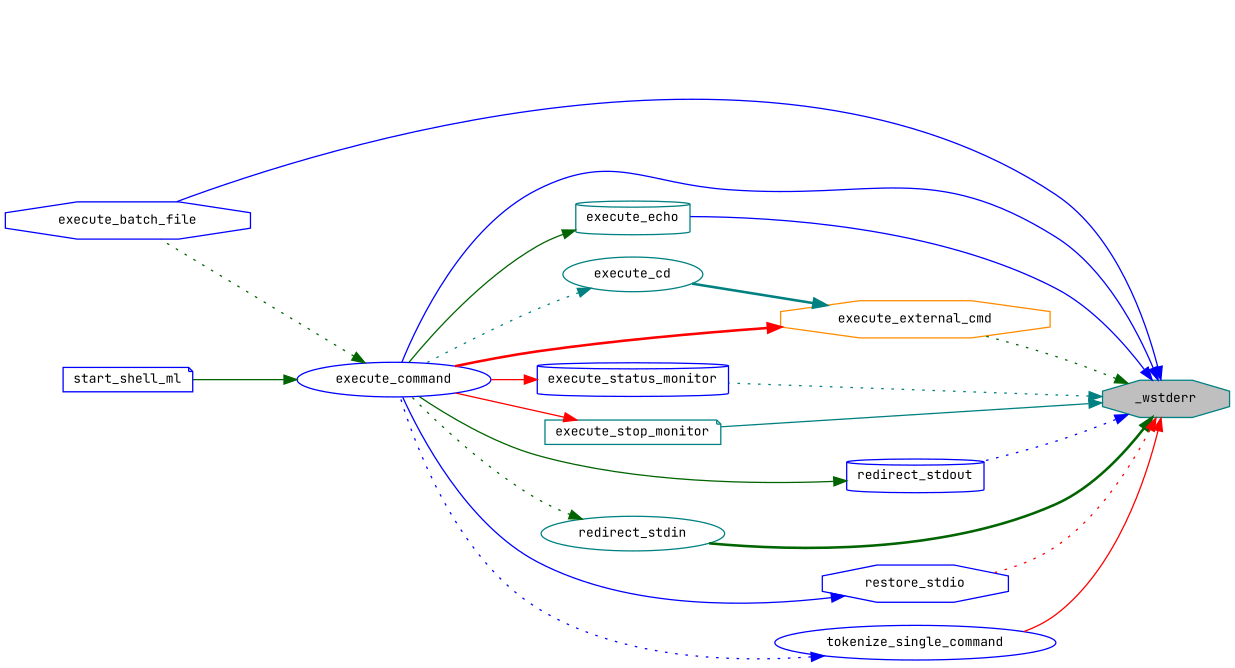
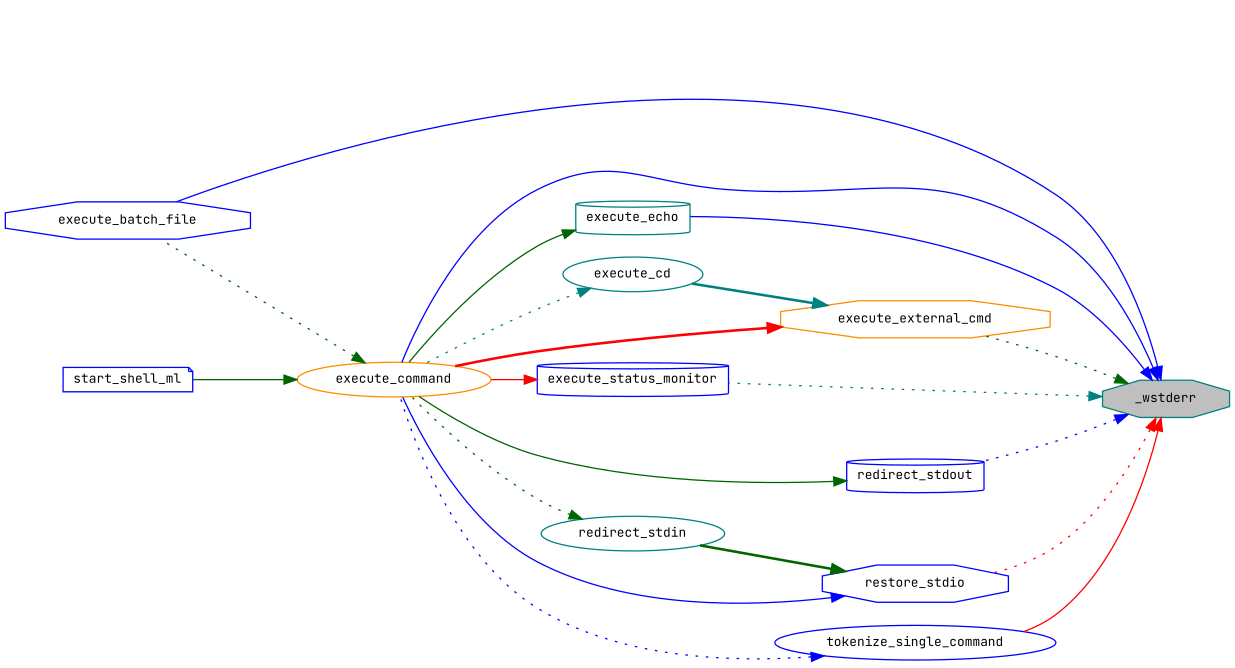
(394, 380) -> (394, 380)
(633, 432) -> none
(943, 537) -> (766, 557)
